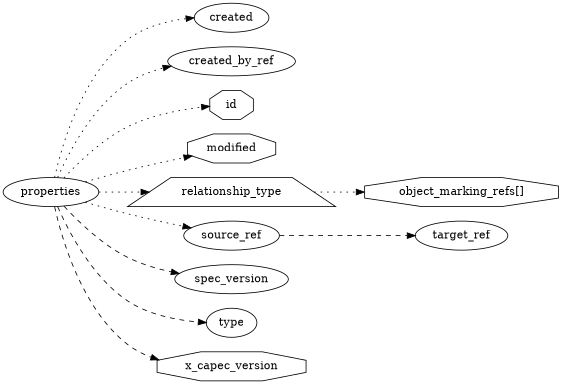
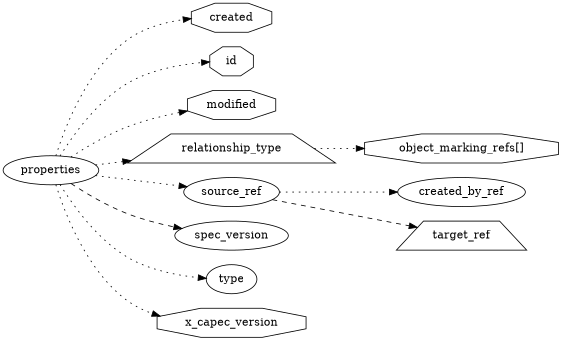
(232, 18) -> (232, 18)
(98, 110) -> (334, 192)
(462, 236) -> (462, 236)
(110, 287) -> (117, 250)
(86, 294) -> (90, 260)
